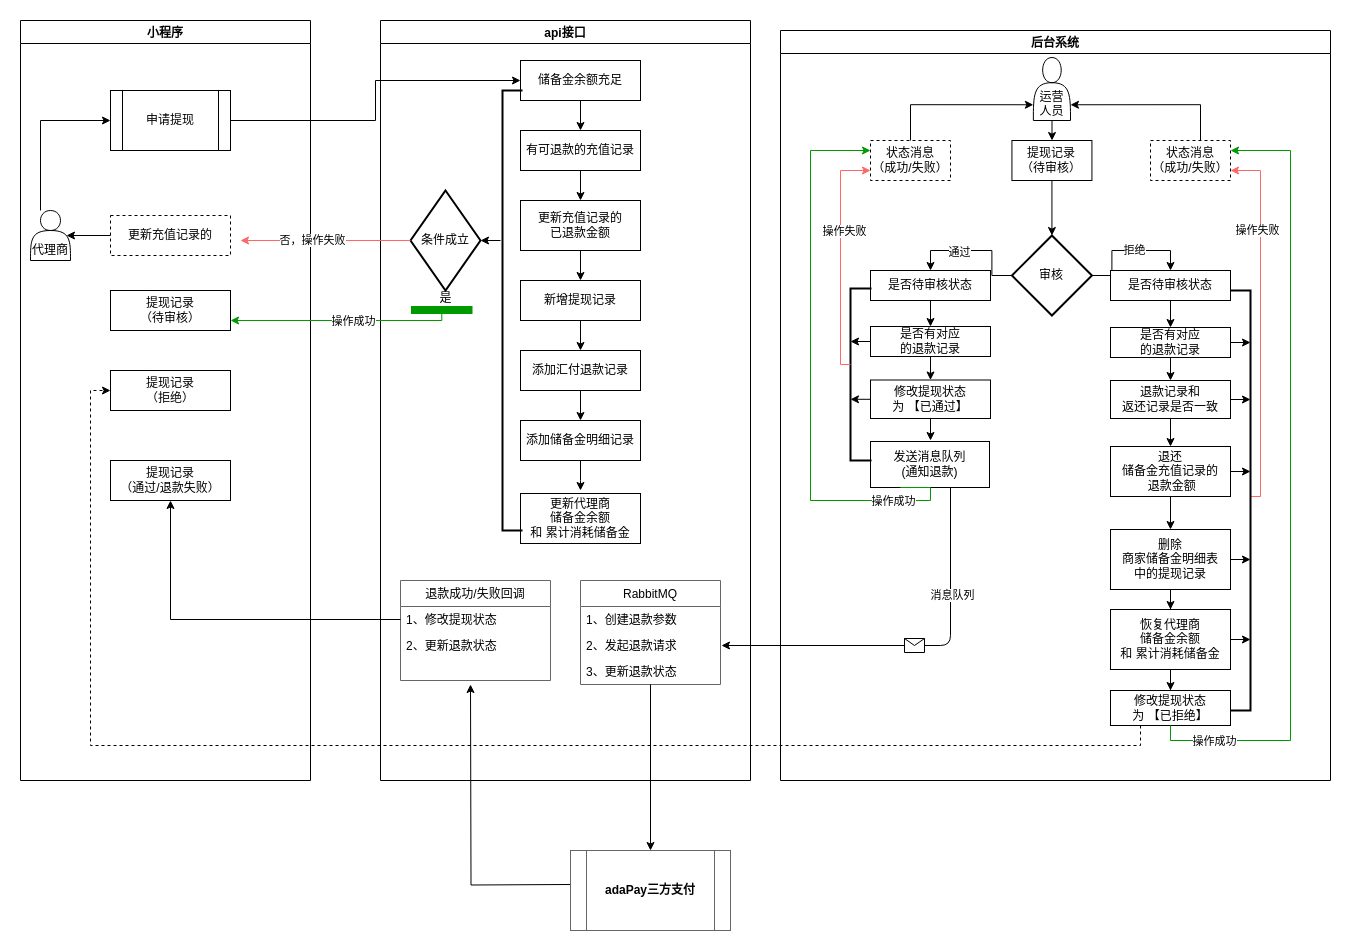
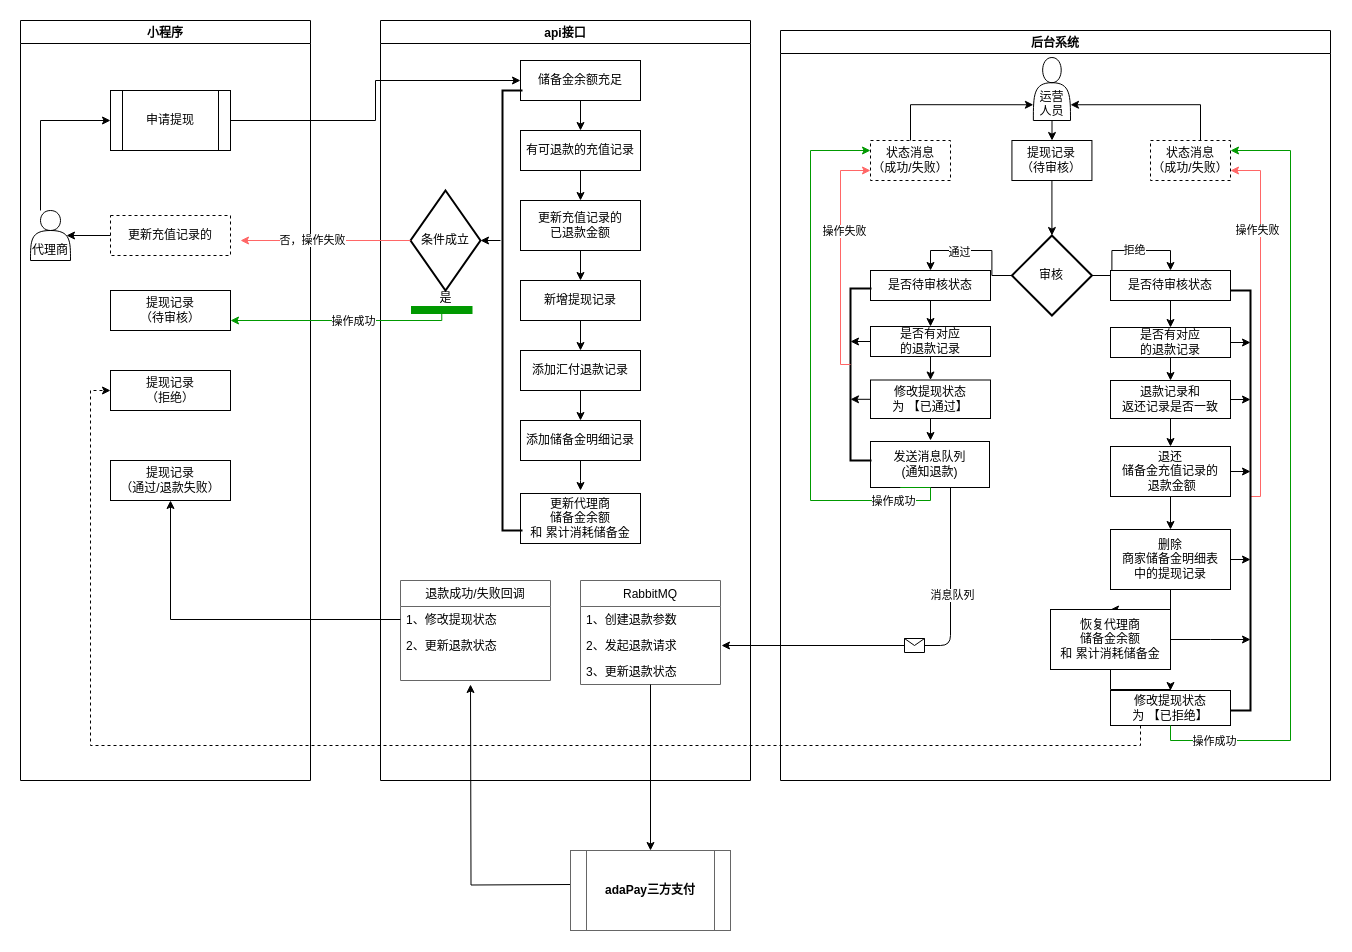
(1171, 640) -> (1111, 640)
